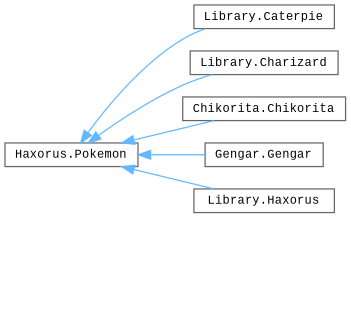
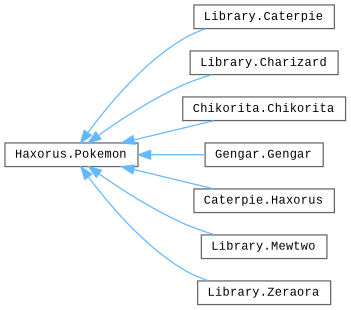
(264, 201) -> (264, 201)
none -> (264, 247)
none -> (264, 293)
